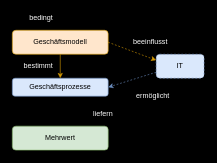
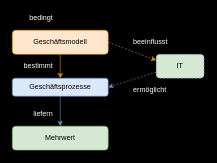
(180, 66) -> (180, 66)
(159, 96) -> (156, 90)
(93, 114) -> (33, 114)
none -> (60, 120)
